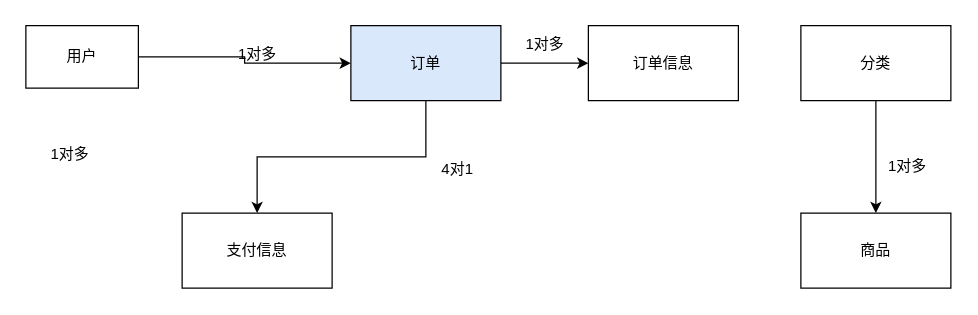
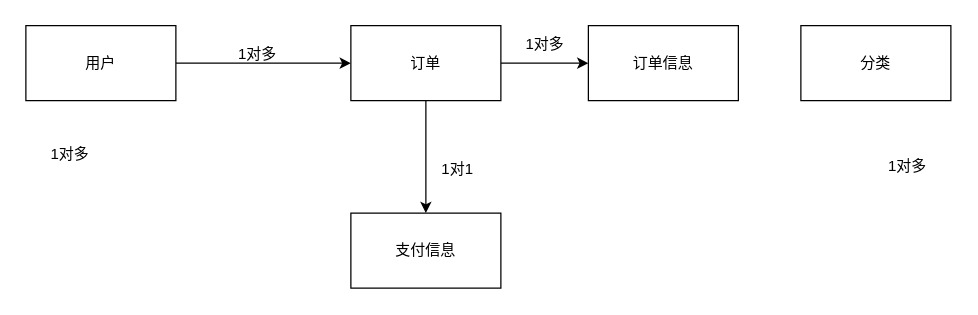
(82, 57) -> (101, 63)
(426, 63) -> (426, 63)
(876, 153) -> none
(458, 169) -> (458, 169)
(257, 251) -> (426, 251)
(876, 251) -> none
